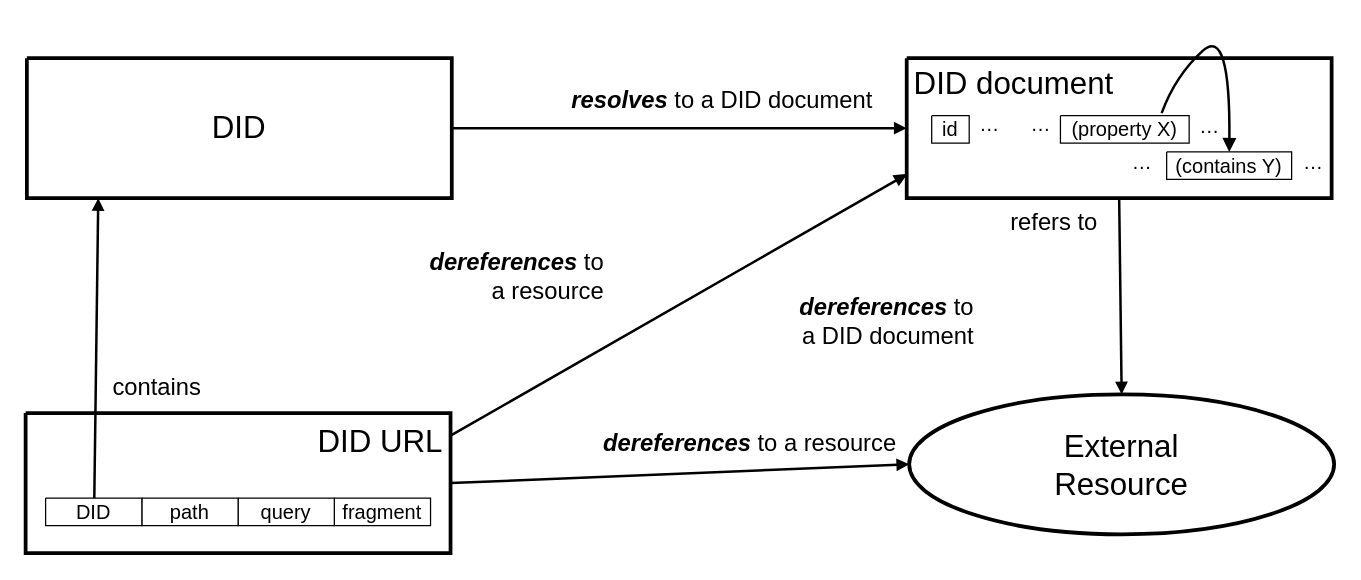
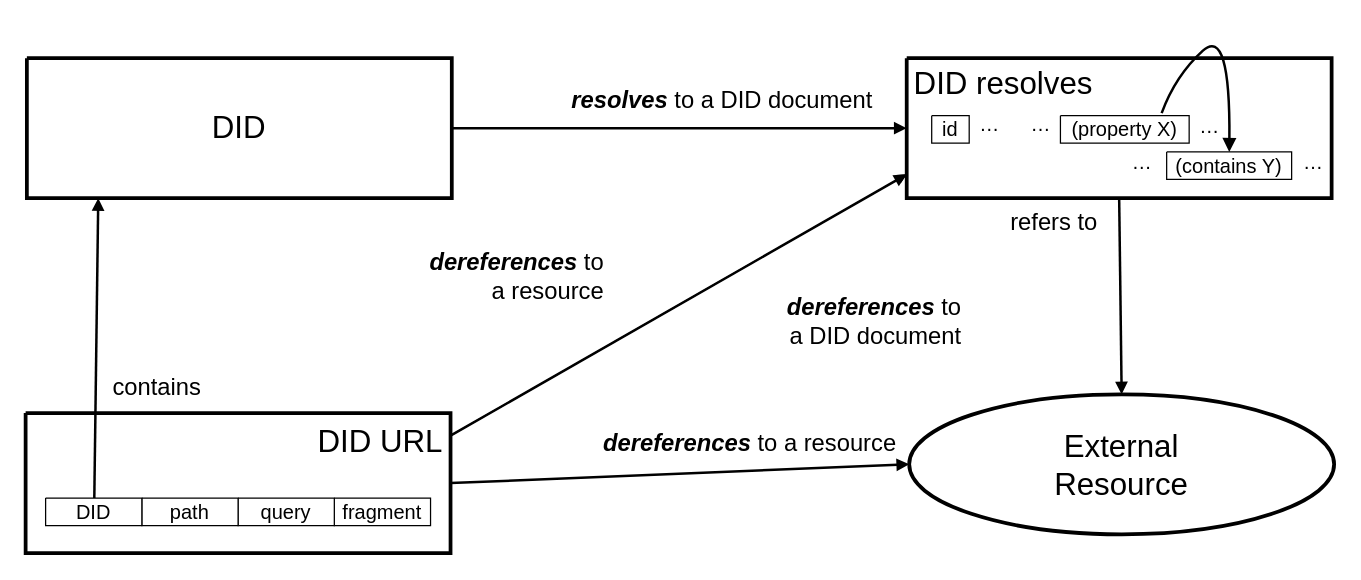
(963, 82) -> (961, 82)
(879, 322) -> (866, 322)
